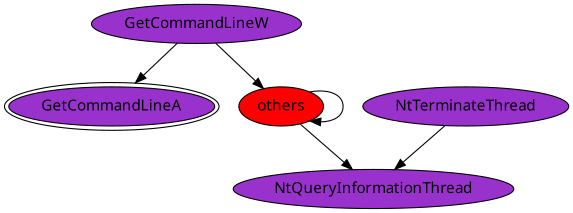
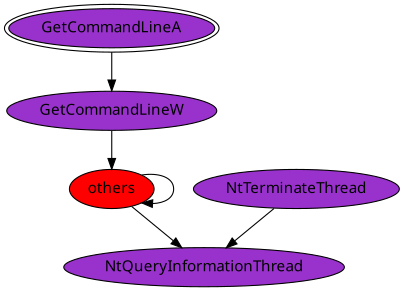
(160, 59) -> (112, 66)
